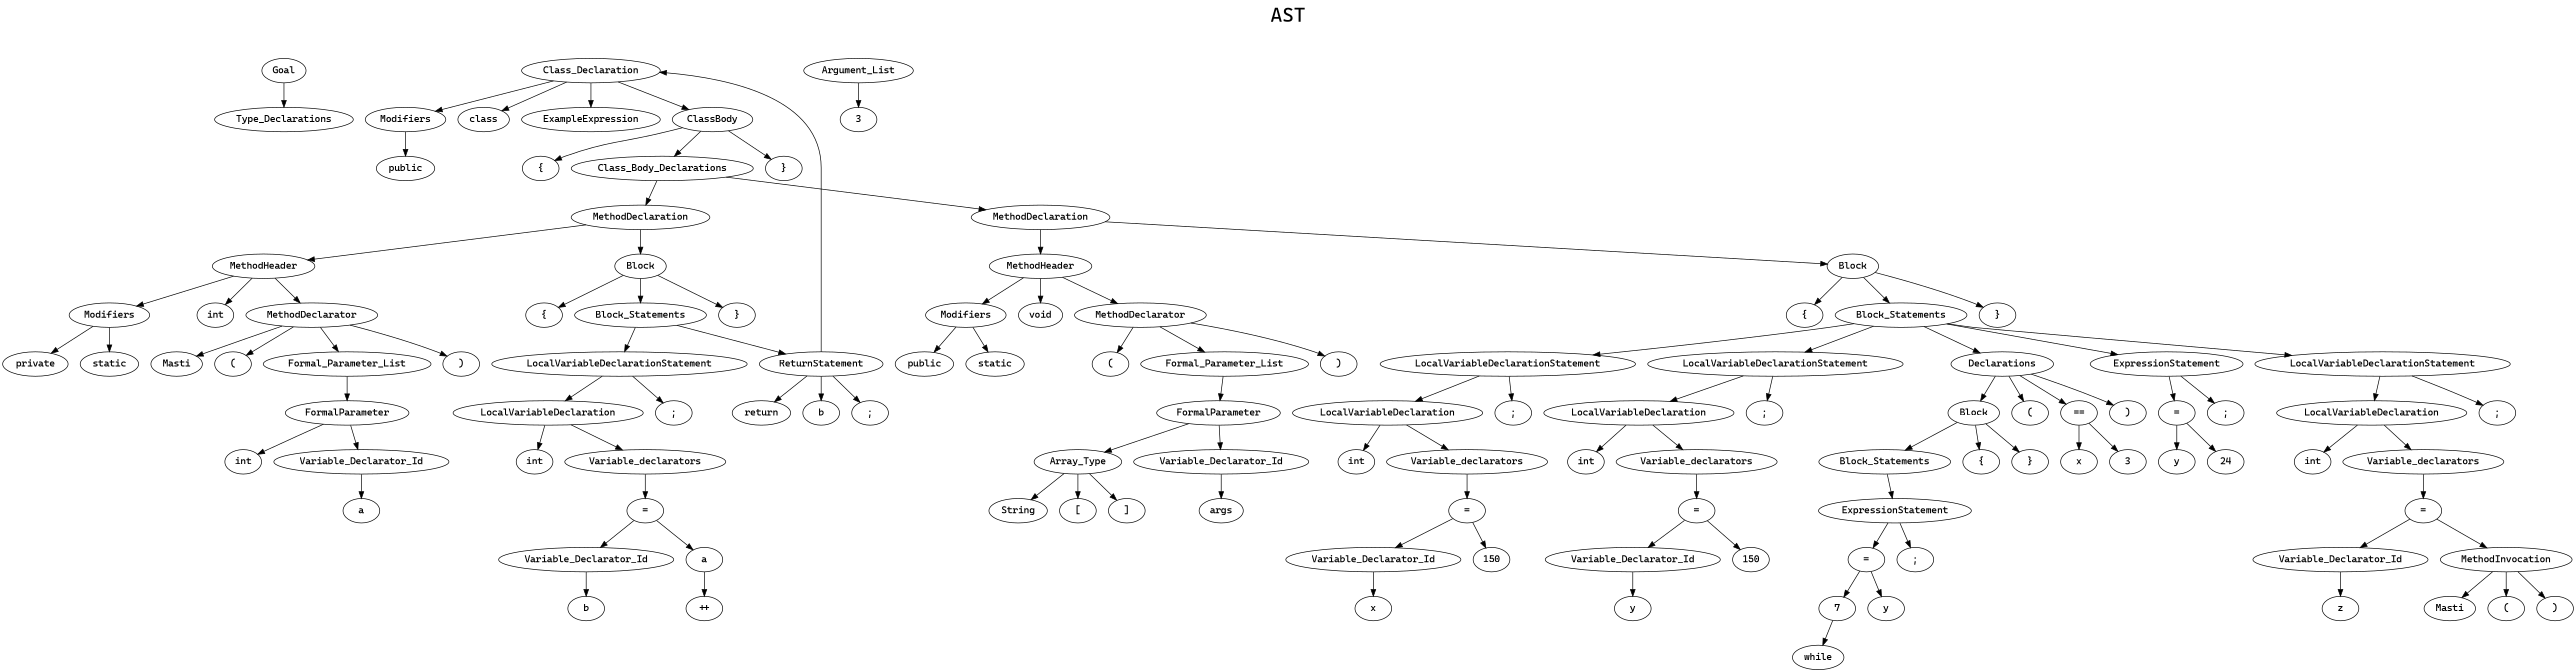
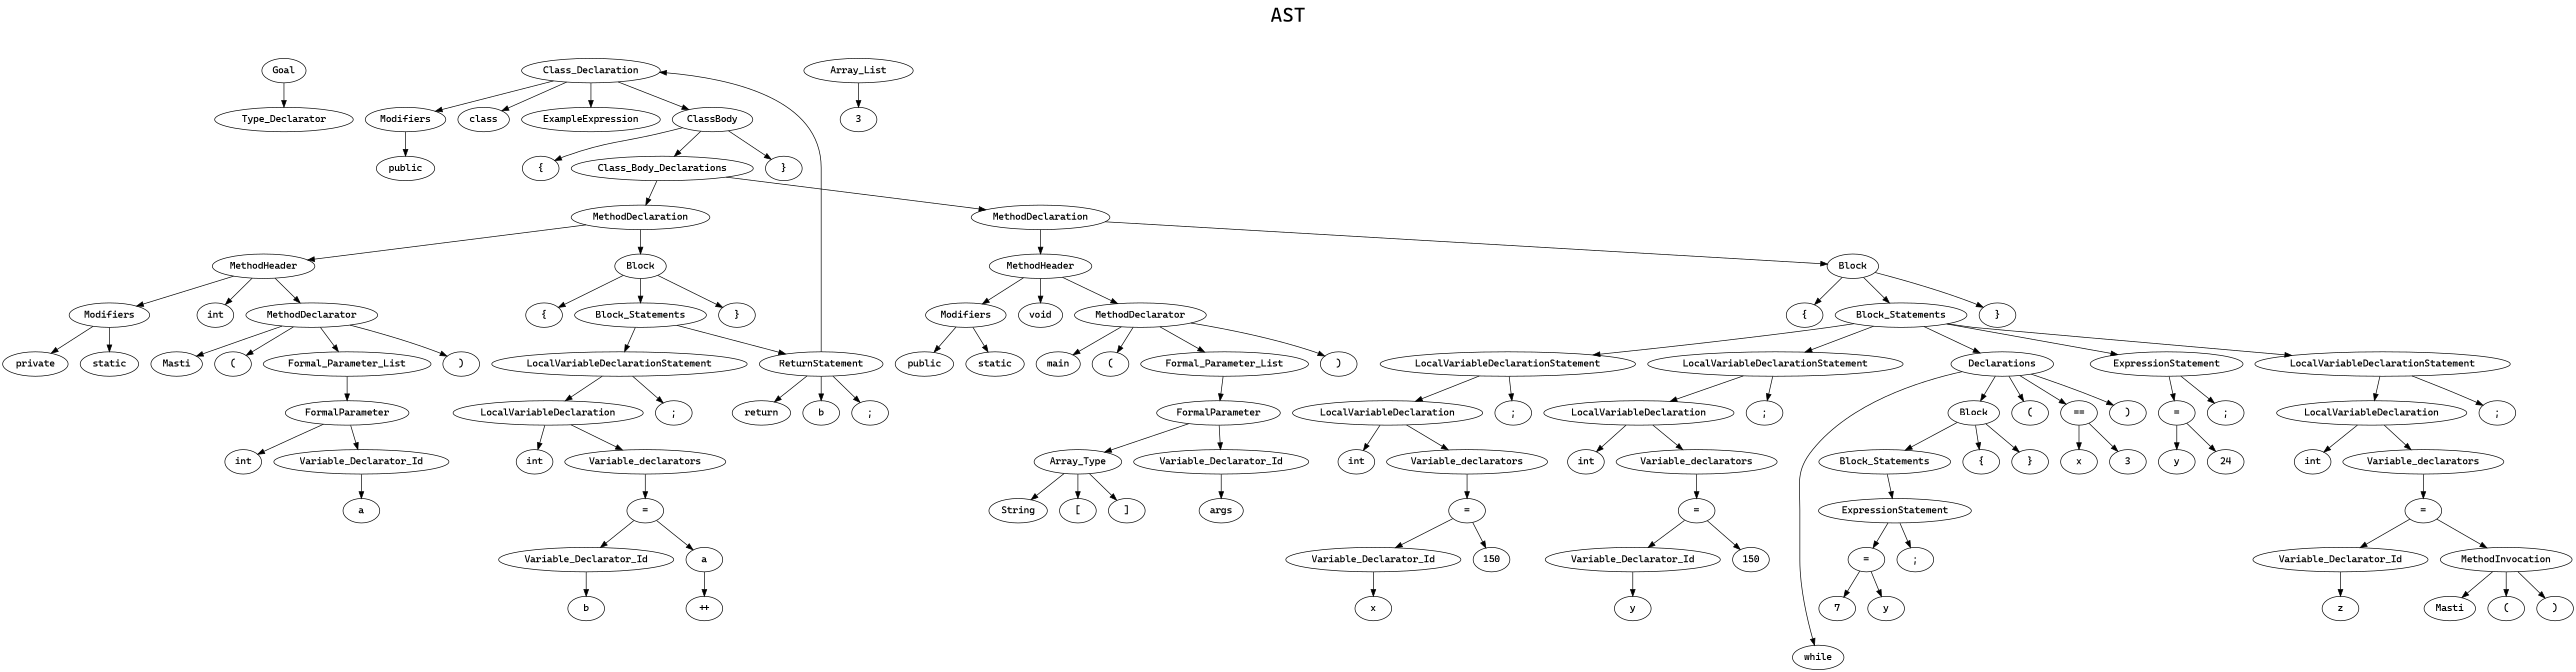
(859, 71) -> (859, 71)
(284, 120) -> (284, 120)
none -> (1058, 364)
(1829, 630) -> (1806, 459)
